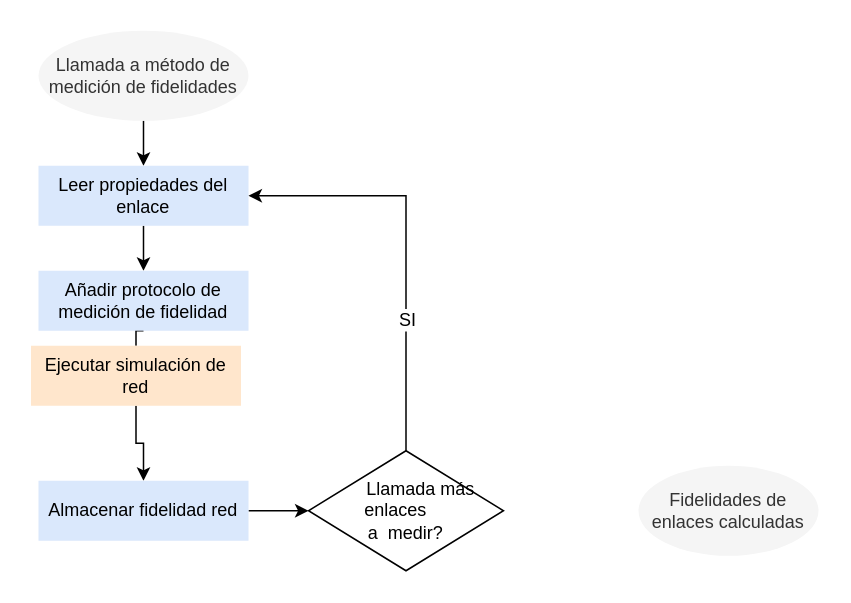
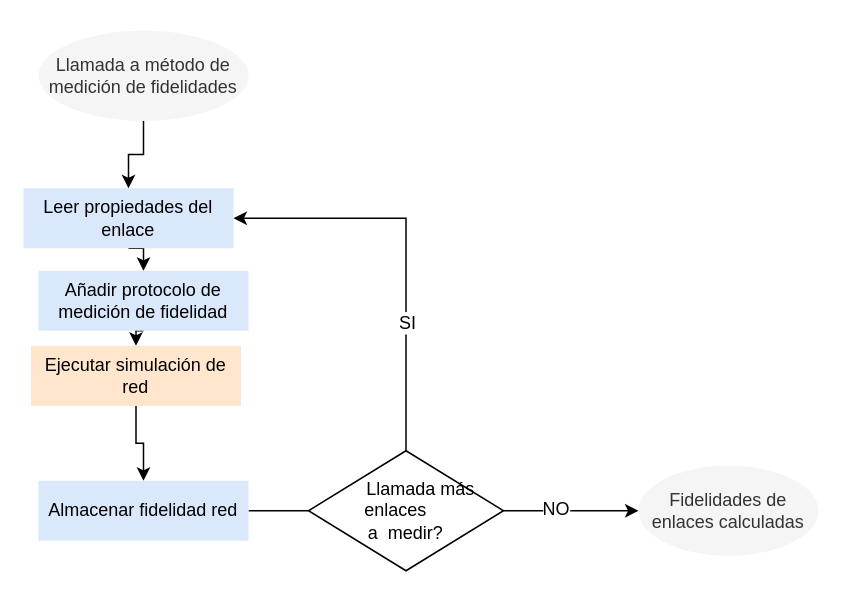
(143, 196) -> (128, 218)
(136, 334) -> (138, 331)
(297, 511) -> (301, 511)
none -> (565, 511)
